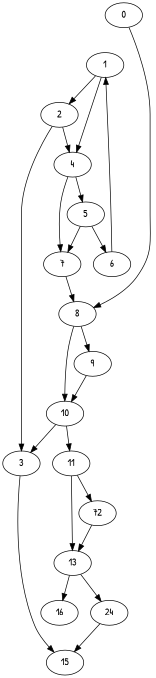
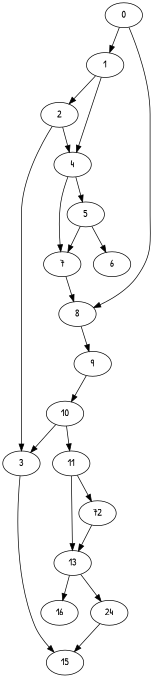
(109, 168) -> (116, 37)
(67, 360) -> none
